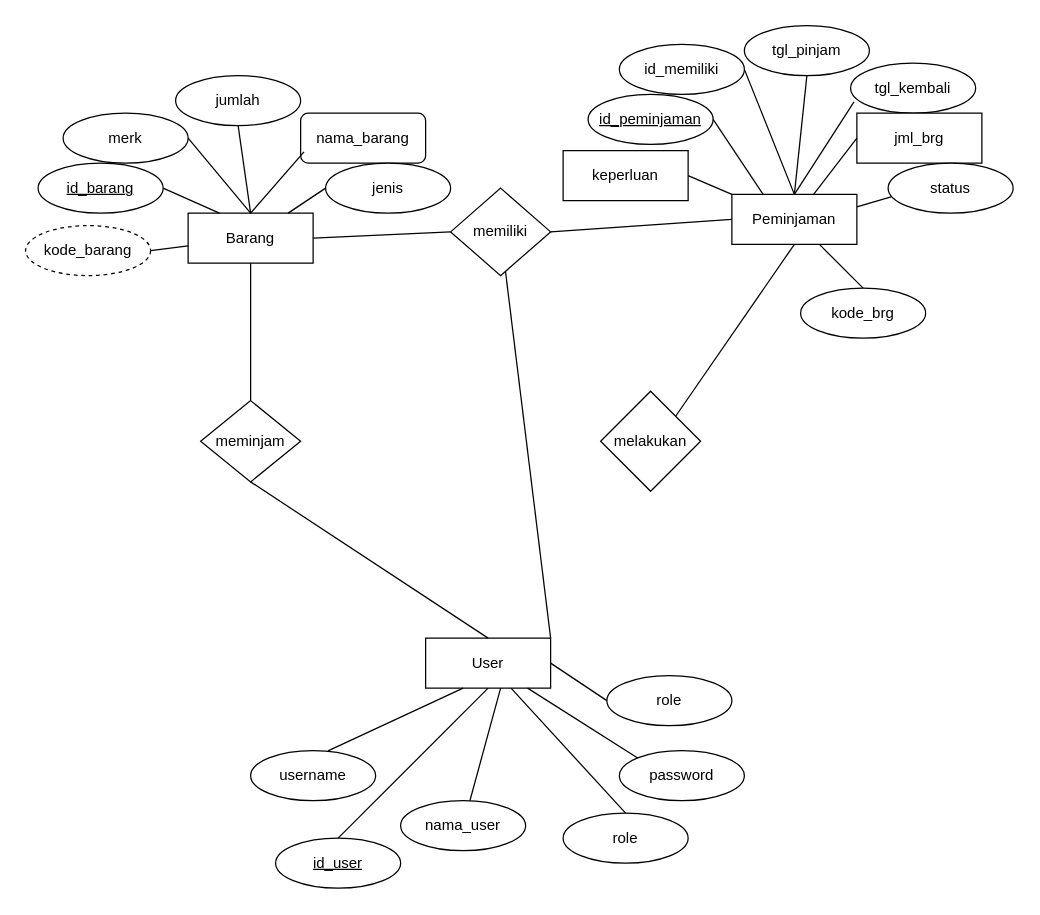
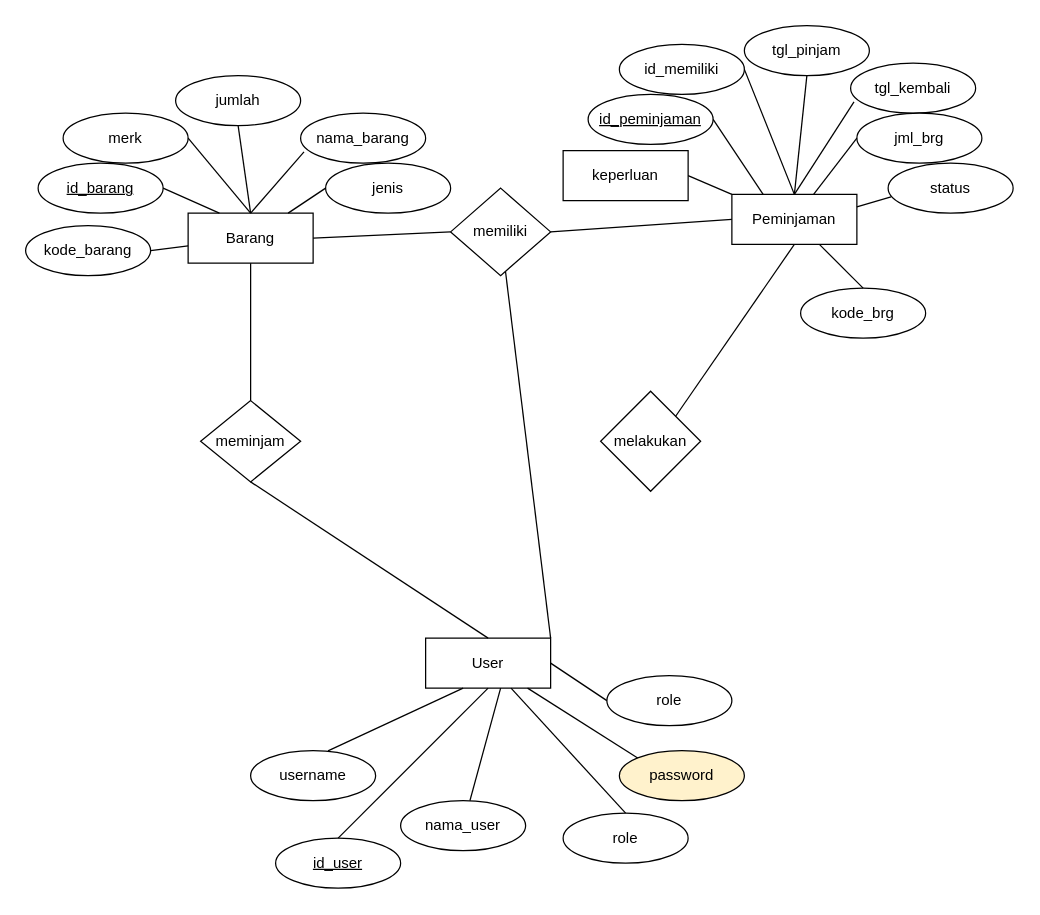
(363, 138) -> (363, 138)
(919, 138) -> (919, 138)
(88, 251) -> (88, 251)
(682, 776) -> (682, 776)
